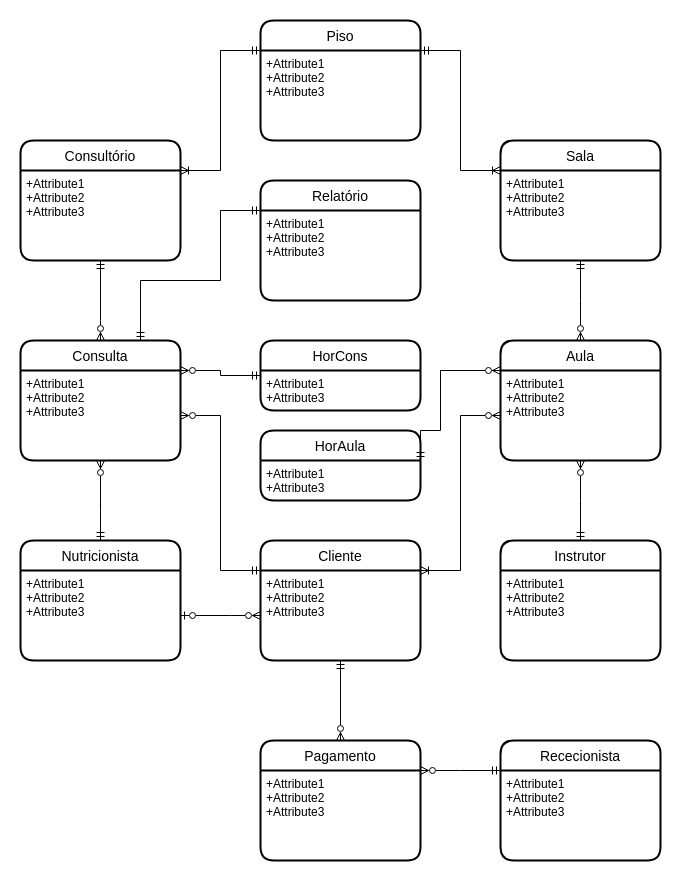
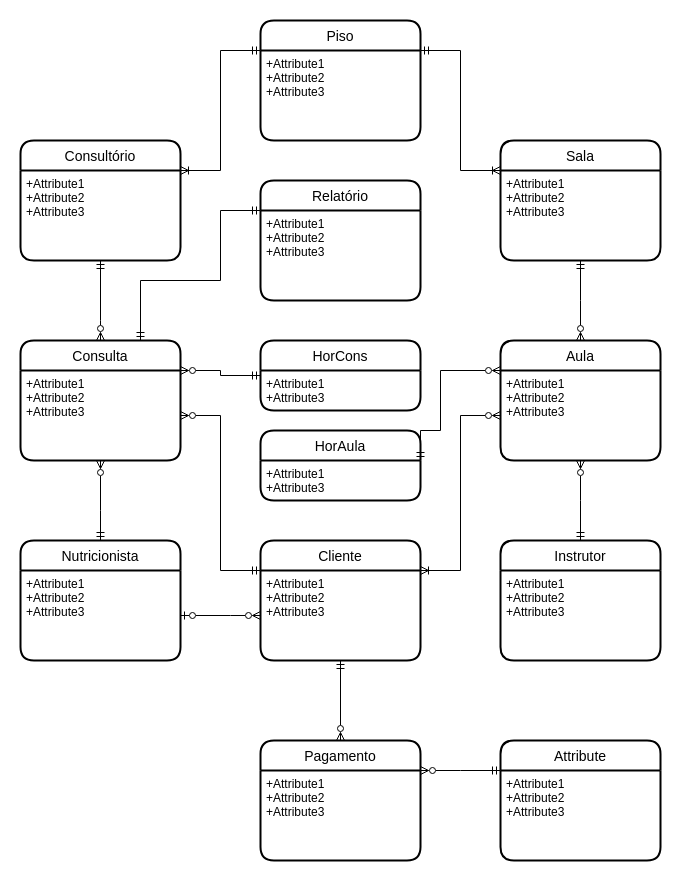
(580, 756) -> (580, 756)
